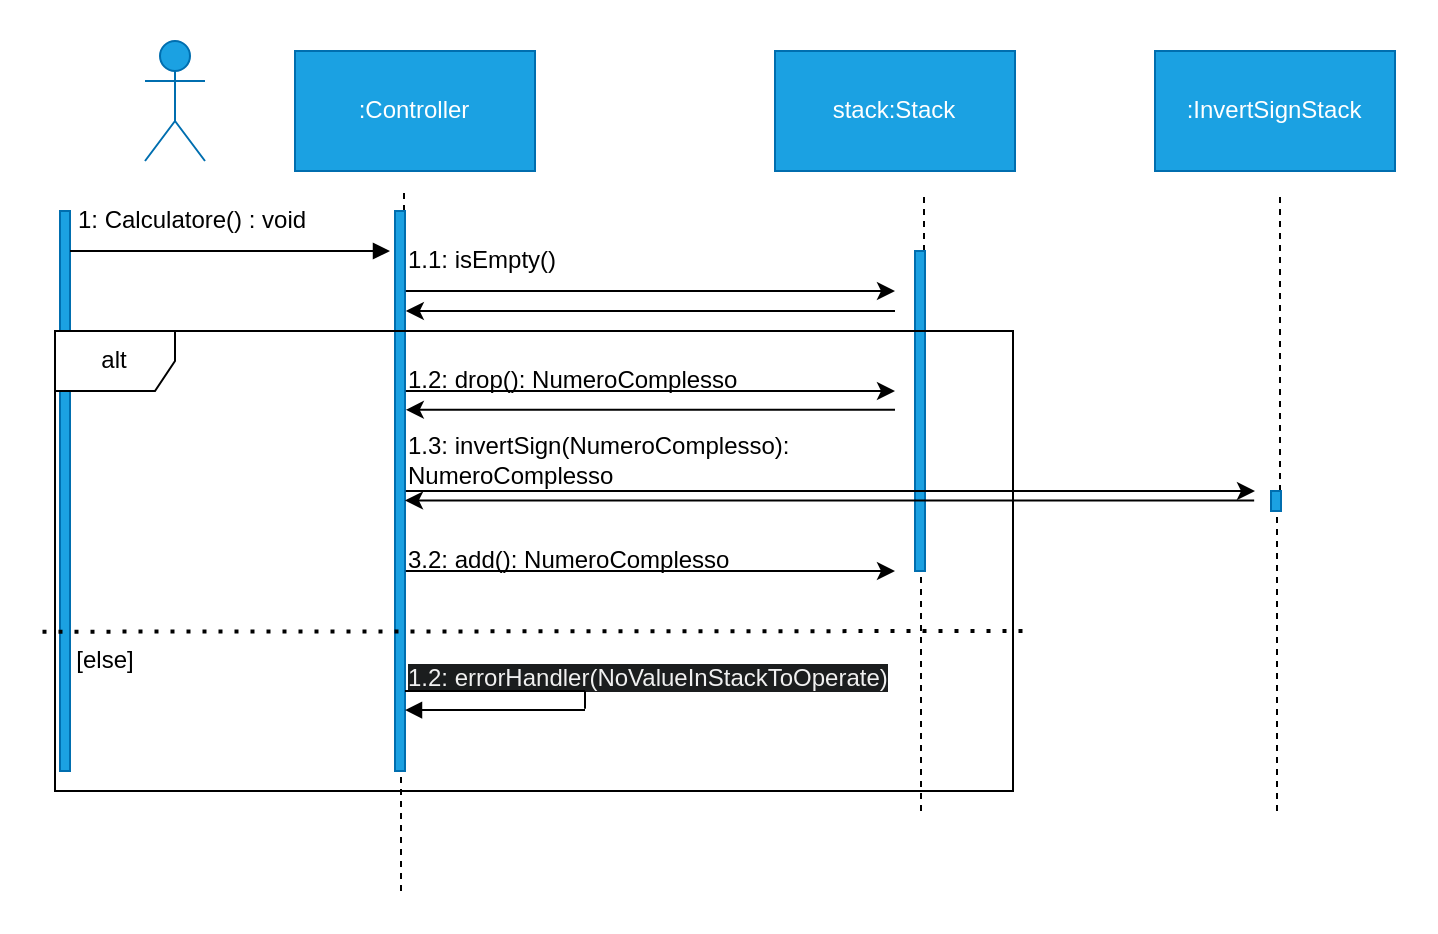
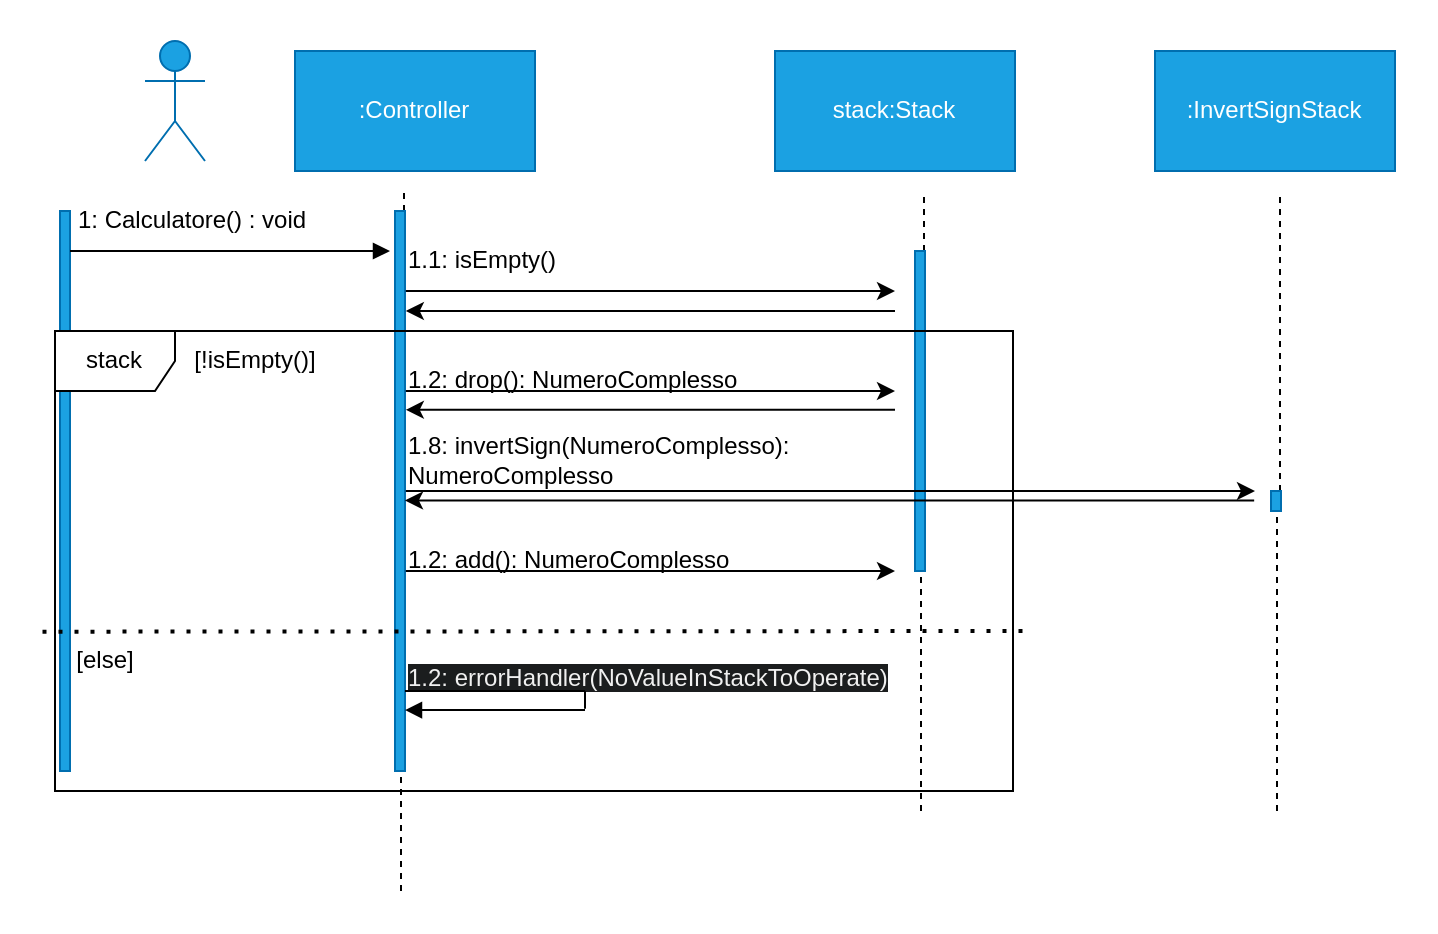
(115, 361) -> (115, 361)
none -> (255, 361)
(602, 461) -> (602, 461)
(572, 561) -> (572, 561)
